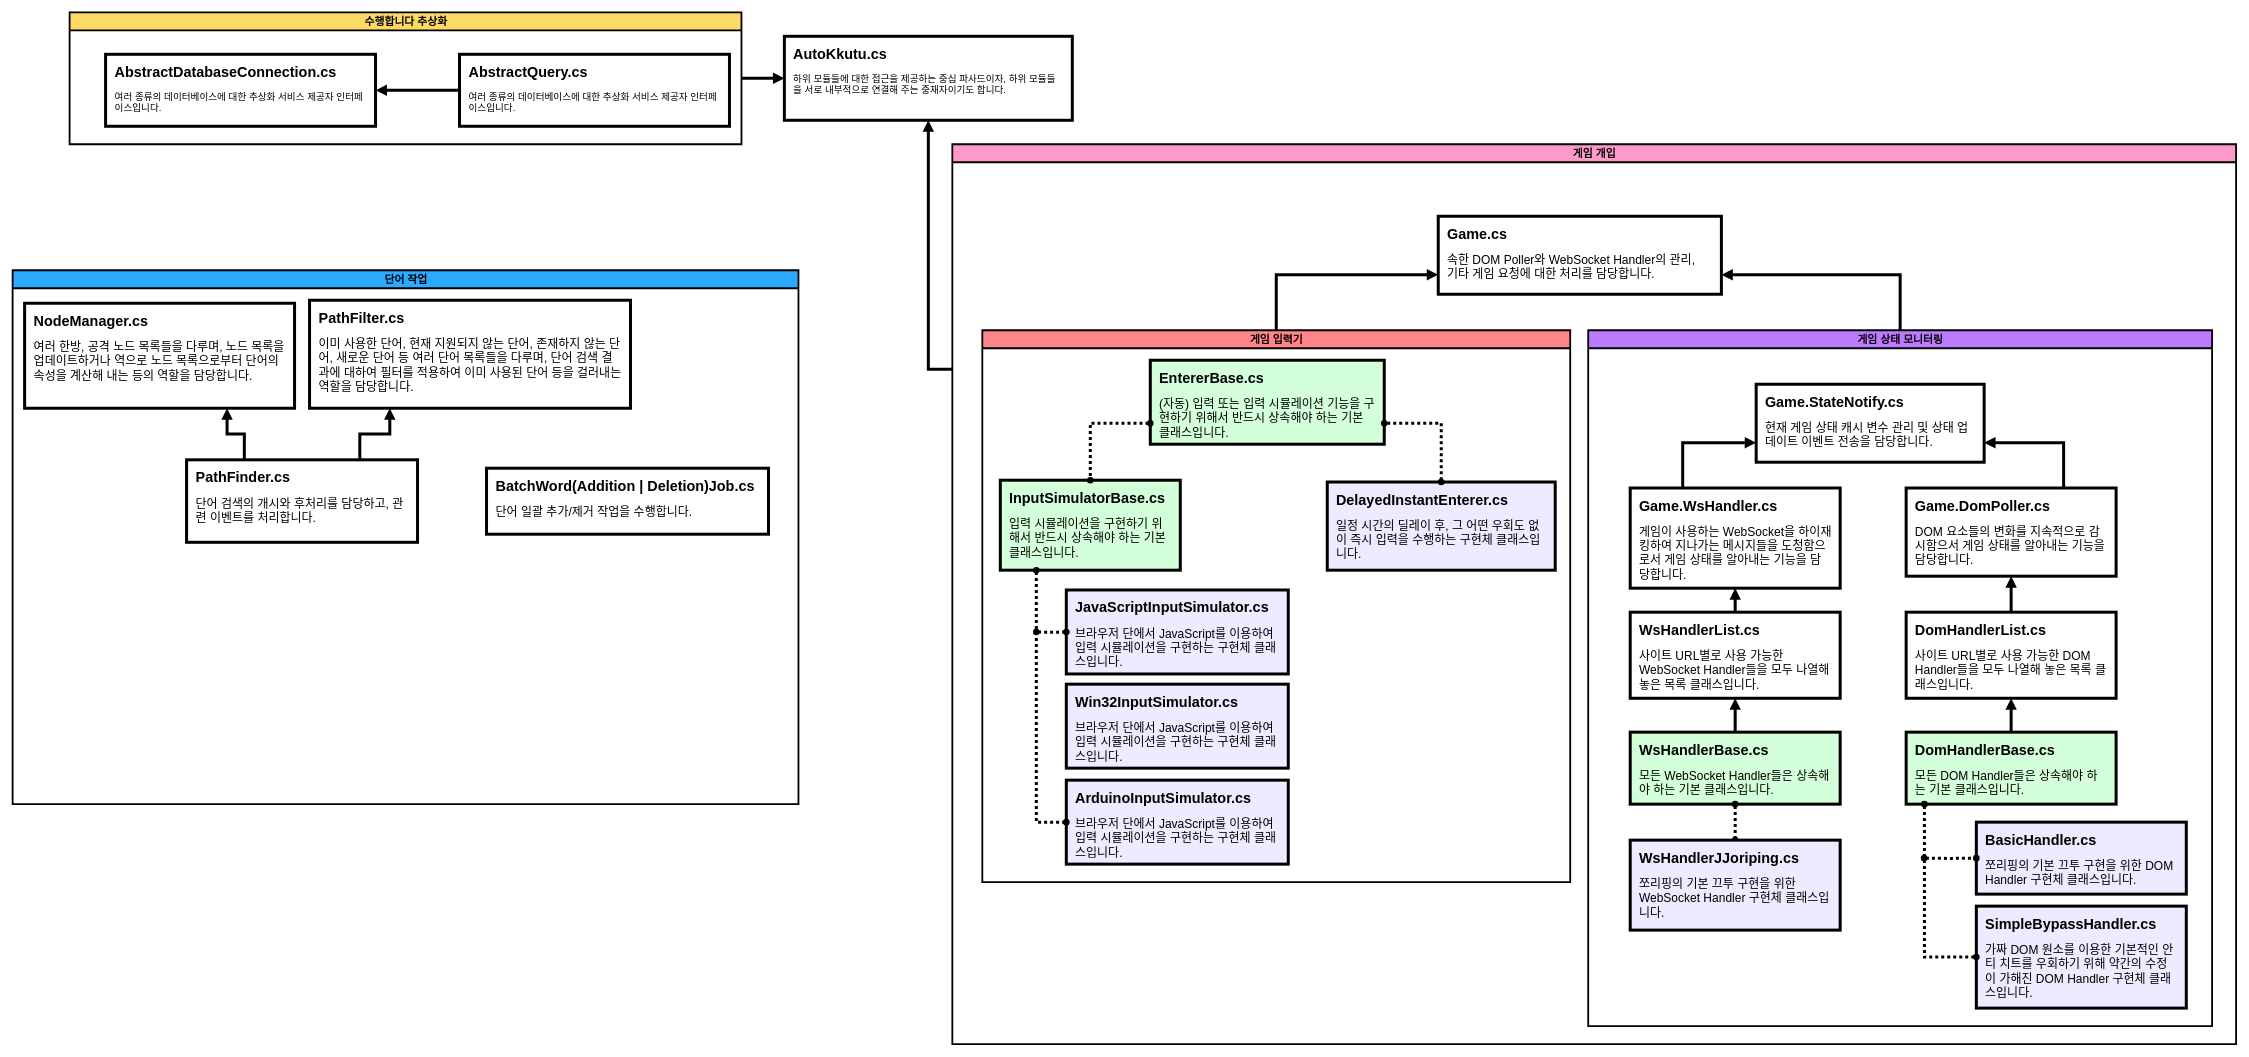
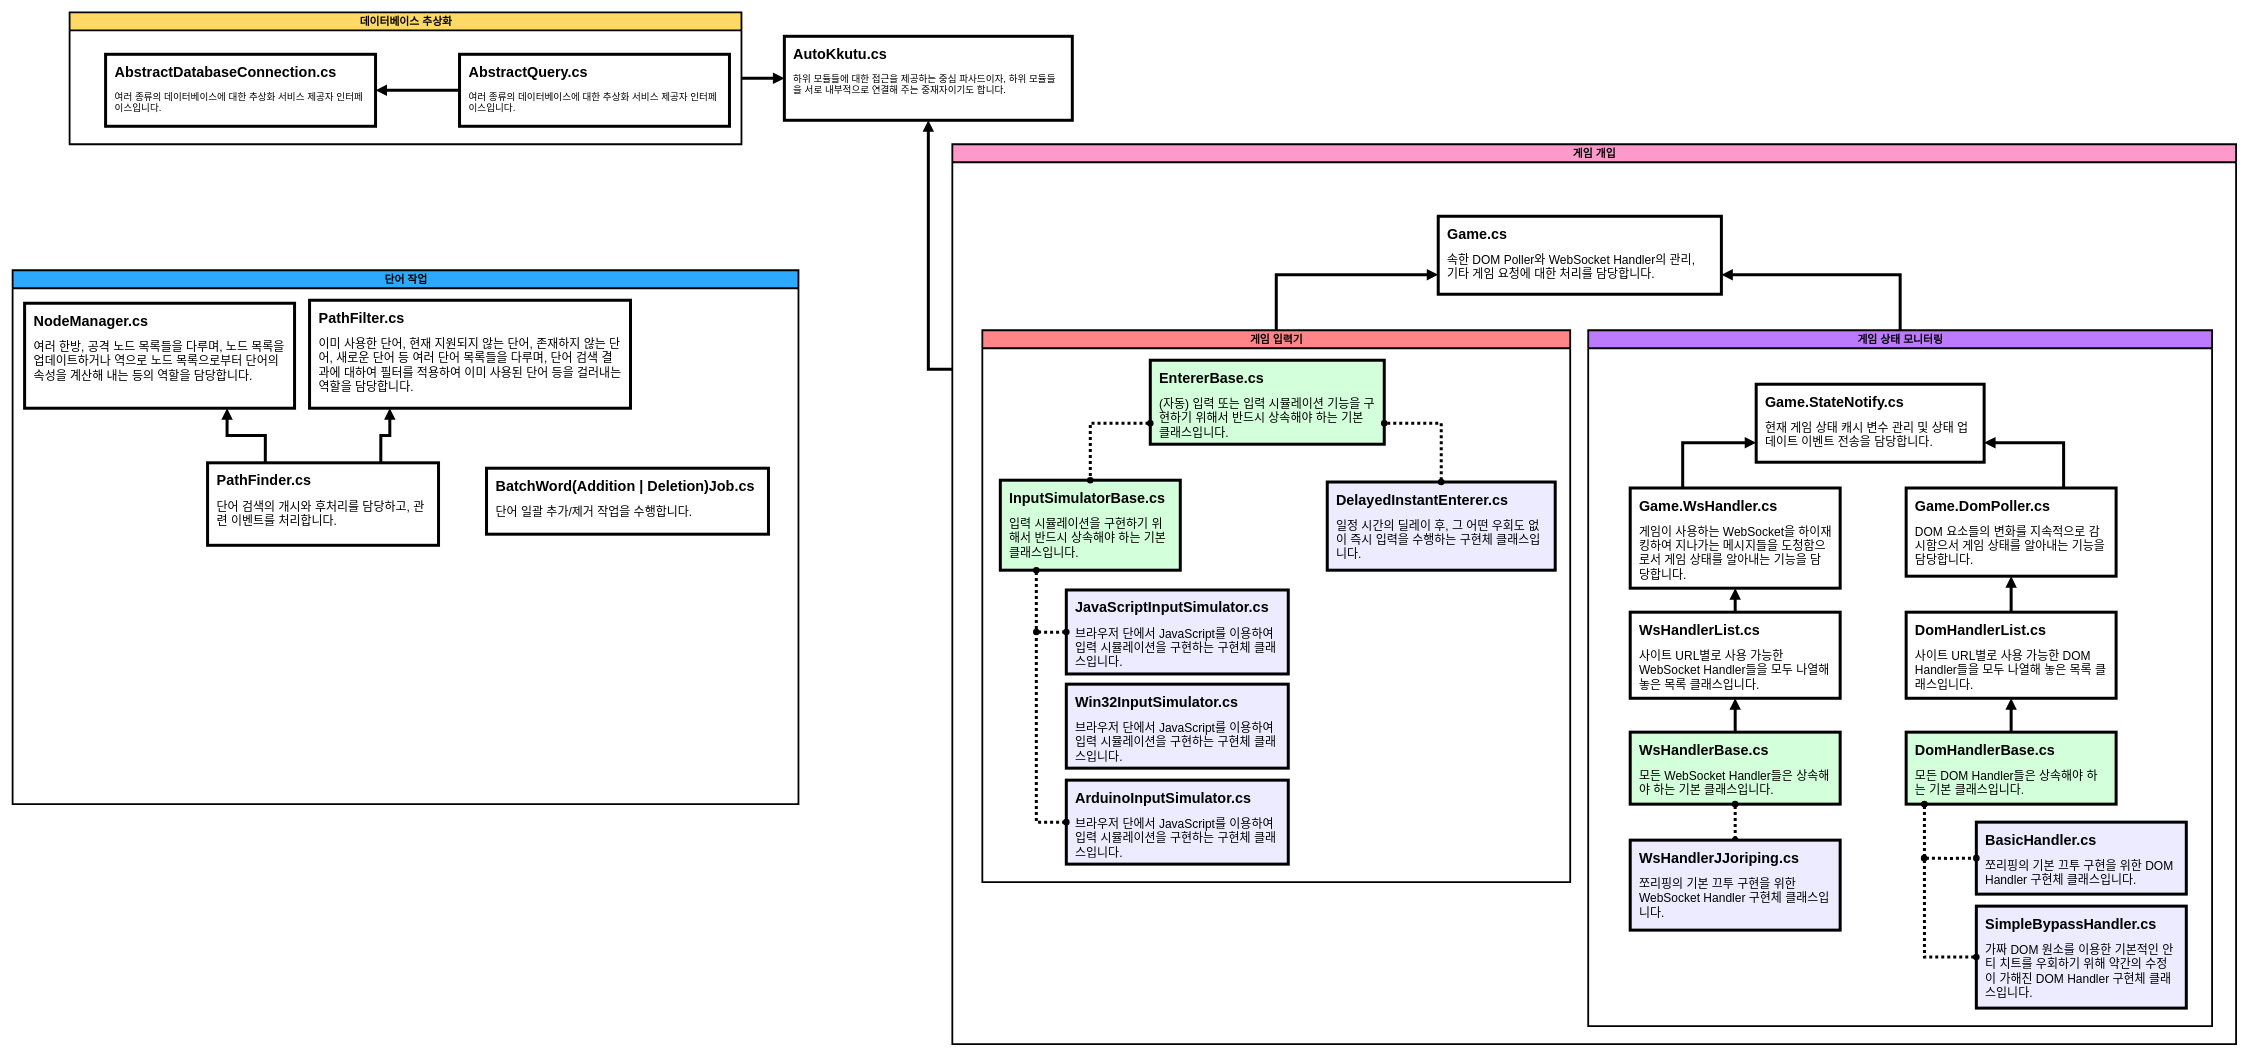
(406, 21) -> (406, 21)
(302, 501) -> (323, 504)
